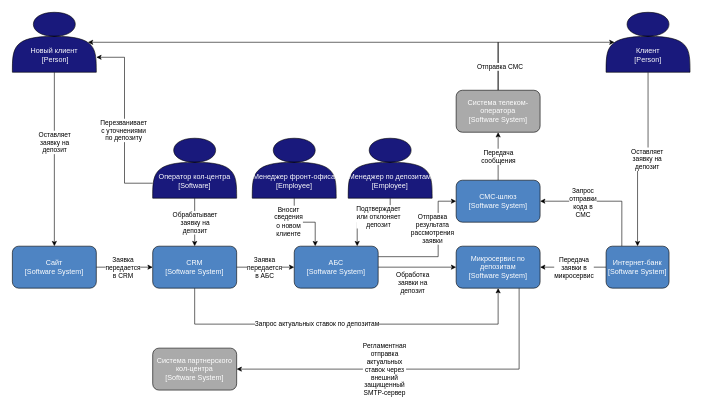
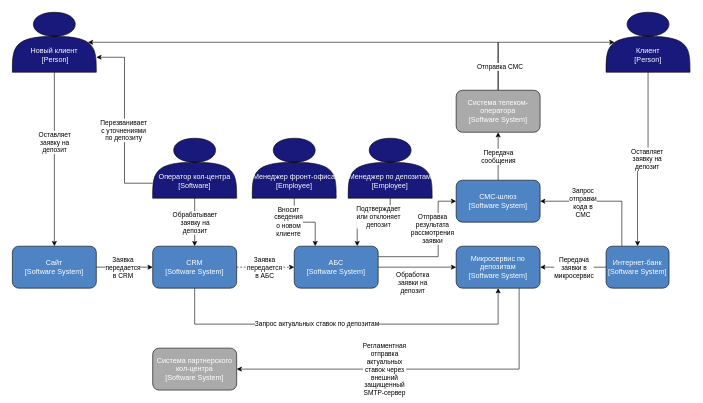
(242, 267) -> (242, 267)
